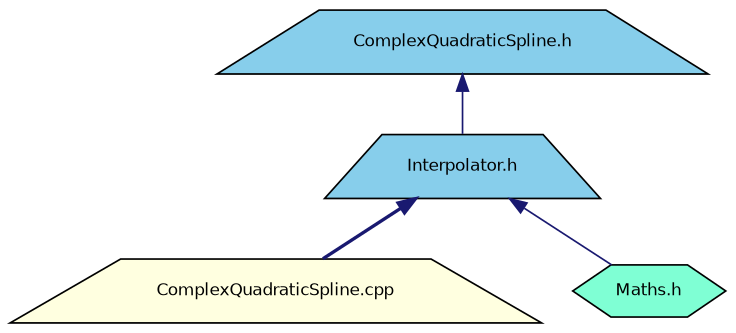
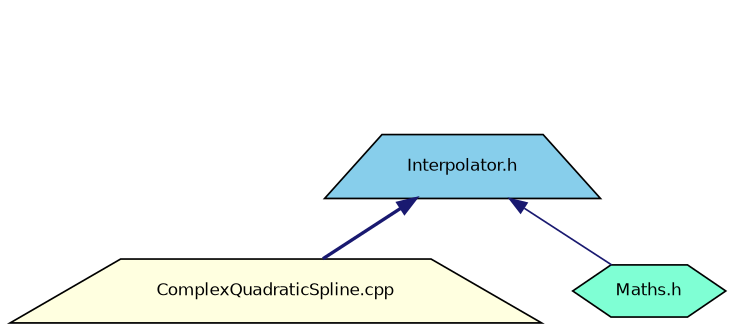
(463, 42) -> none
